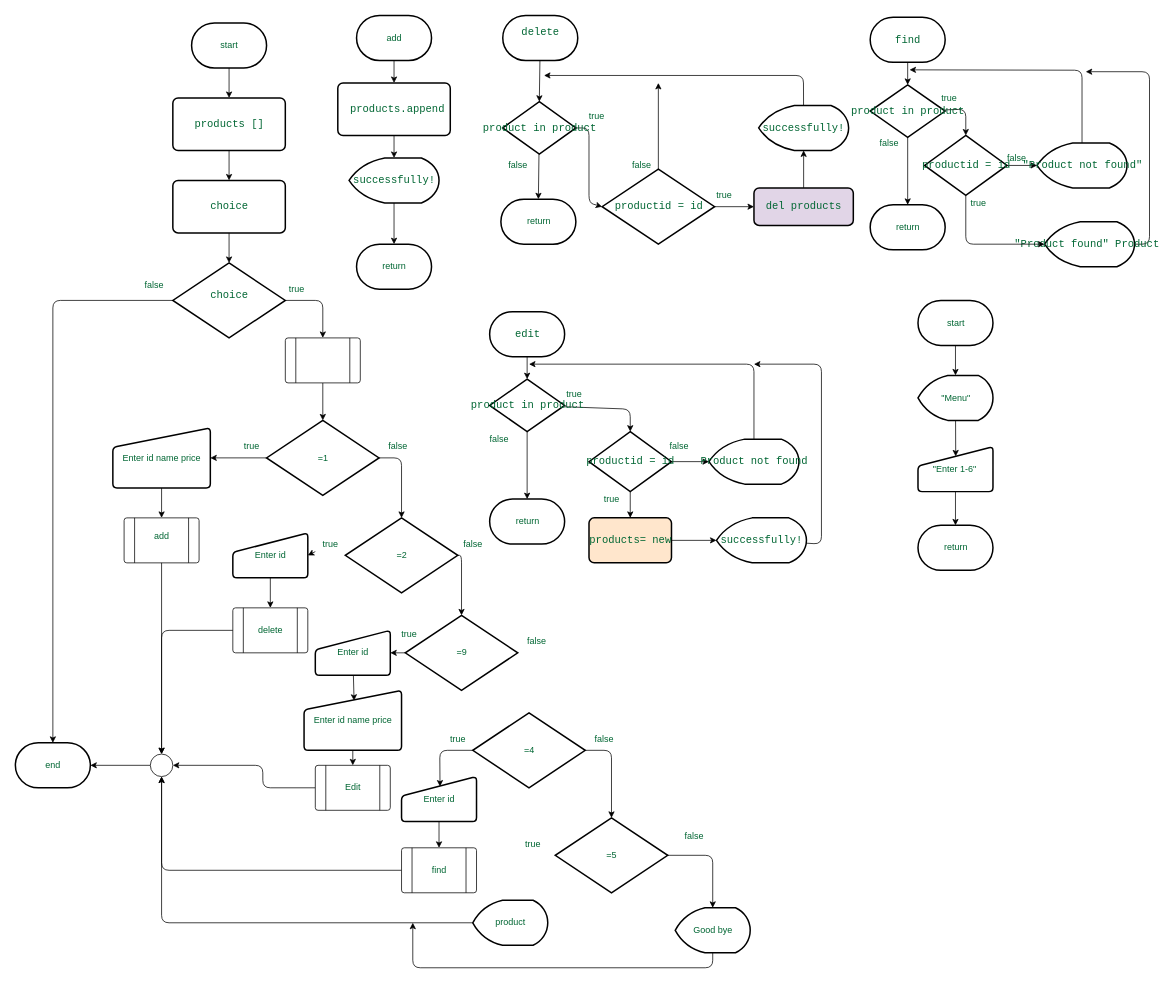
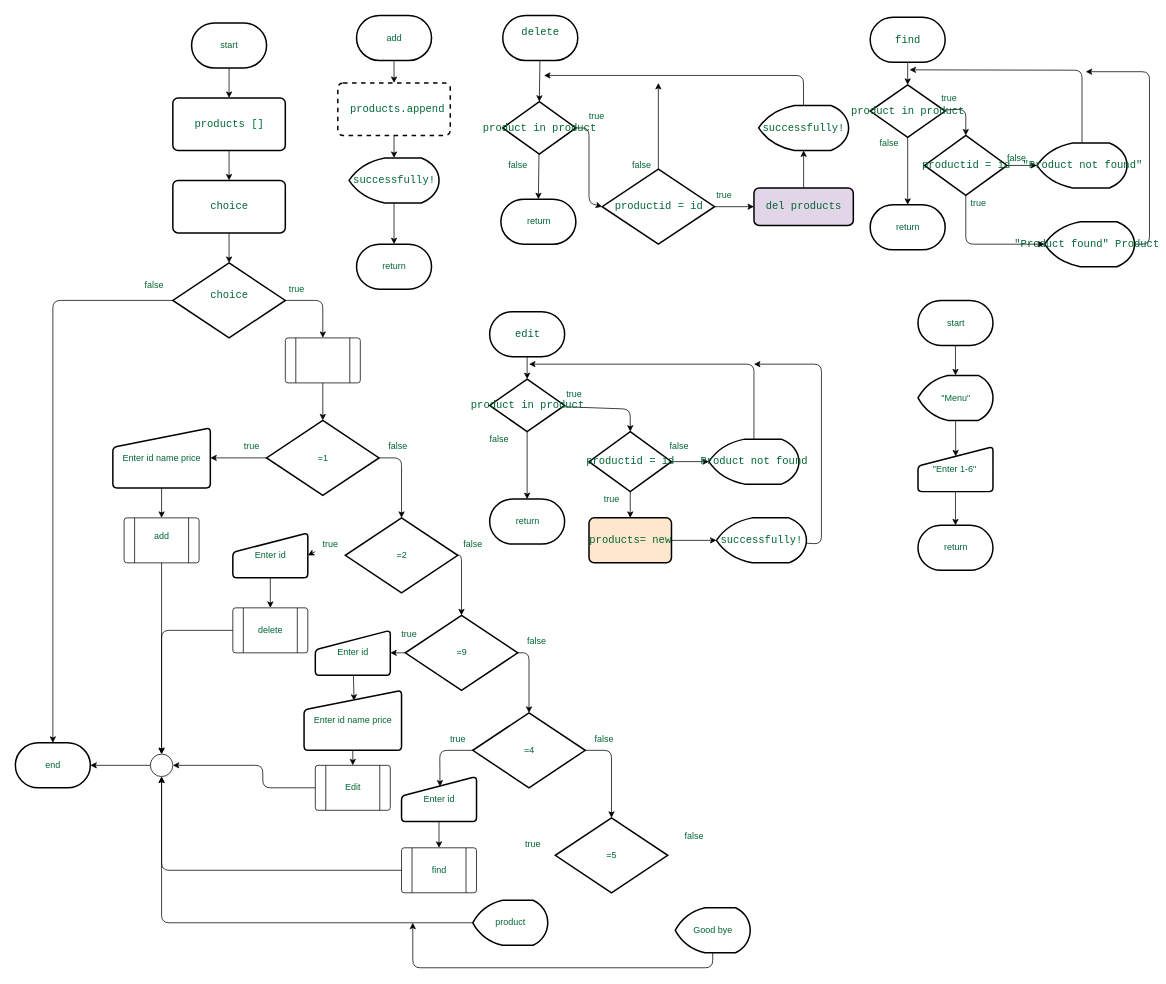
(394, 109) -> (394, 109)
none -> (528, 655)
(712, 858) -> none
